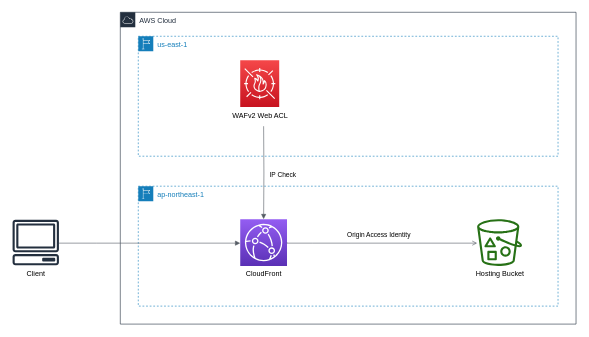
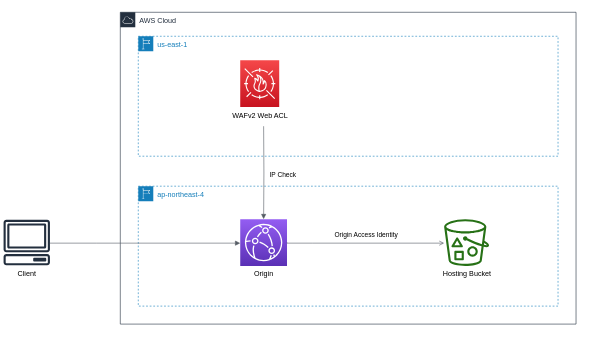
(186, 195) -> (186, 195)
(36, 243) -> (27, 243)
(500, 243) -> (467, 243)
(264, 275) -> (264, 275)
